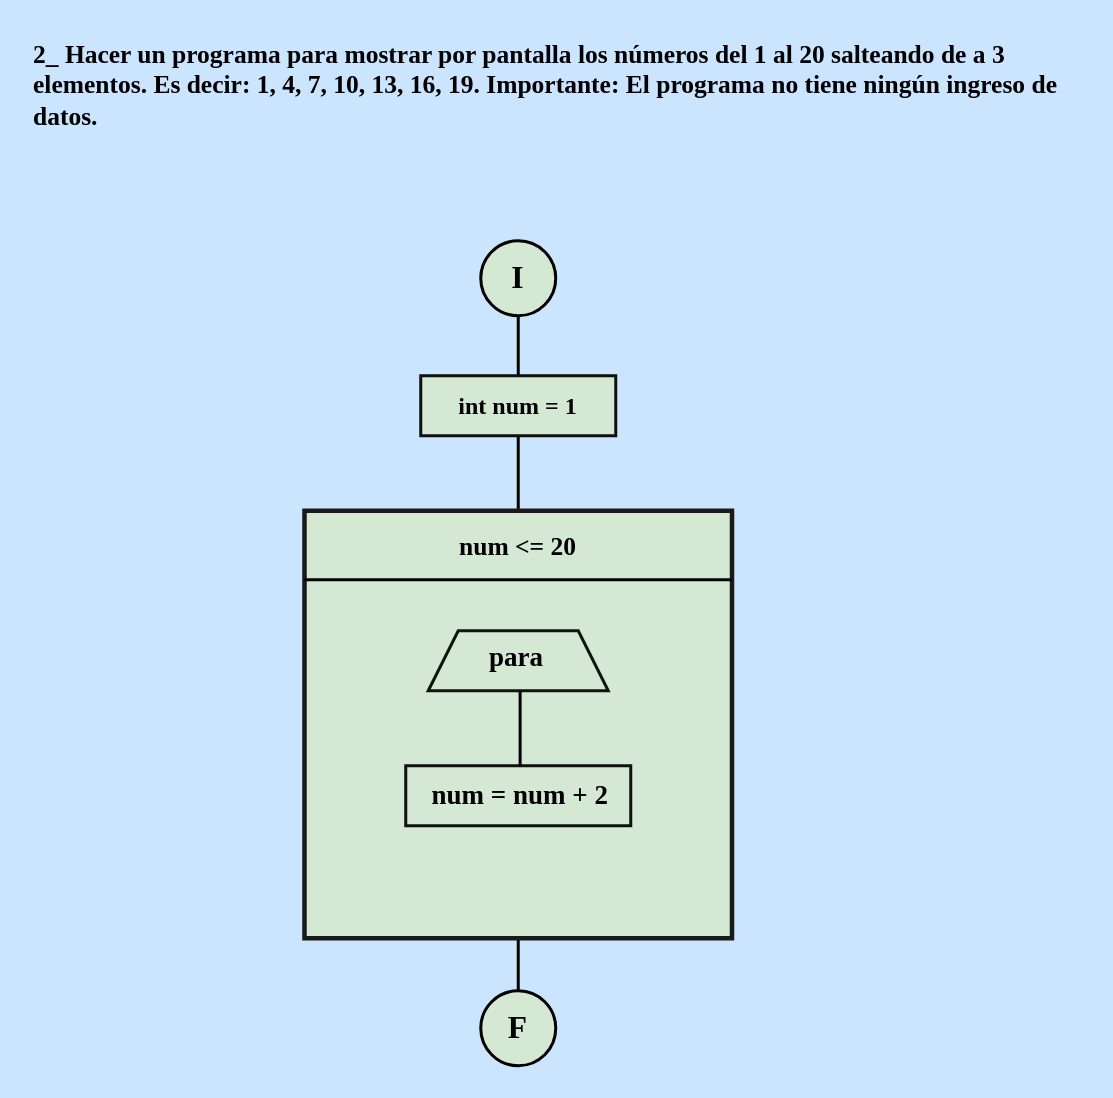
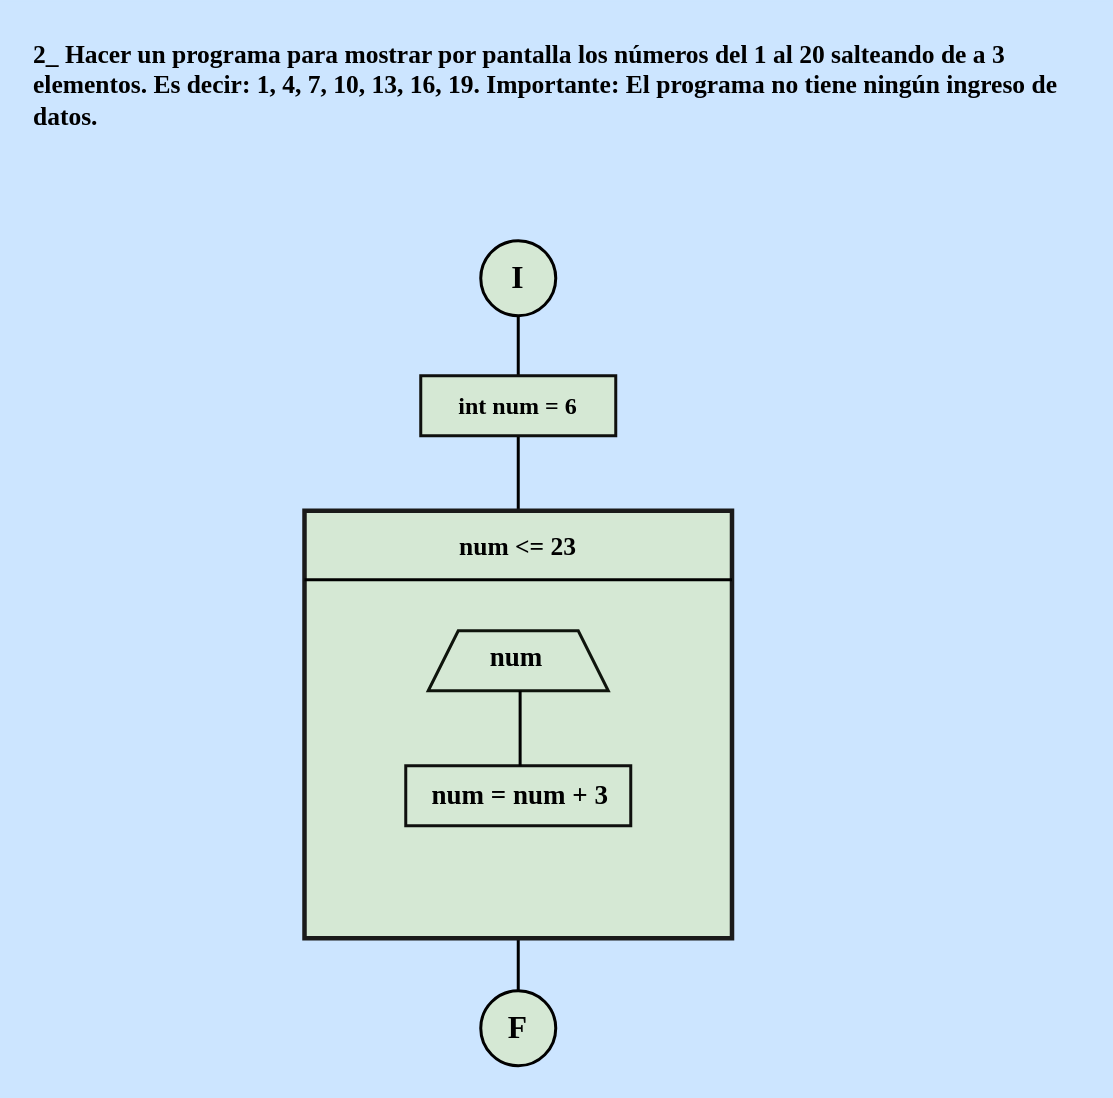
(518, 406) -> (518, 406)
(518, 548) -> (518, 548)
(517, 658) -> (517, 658)
(521, 796) -> (521, 796)
